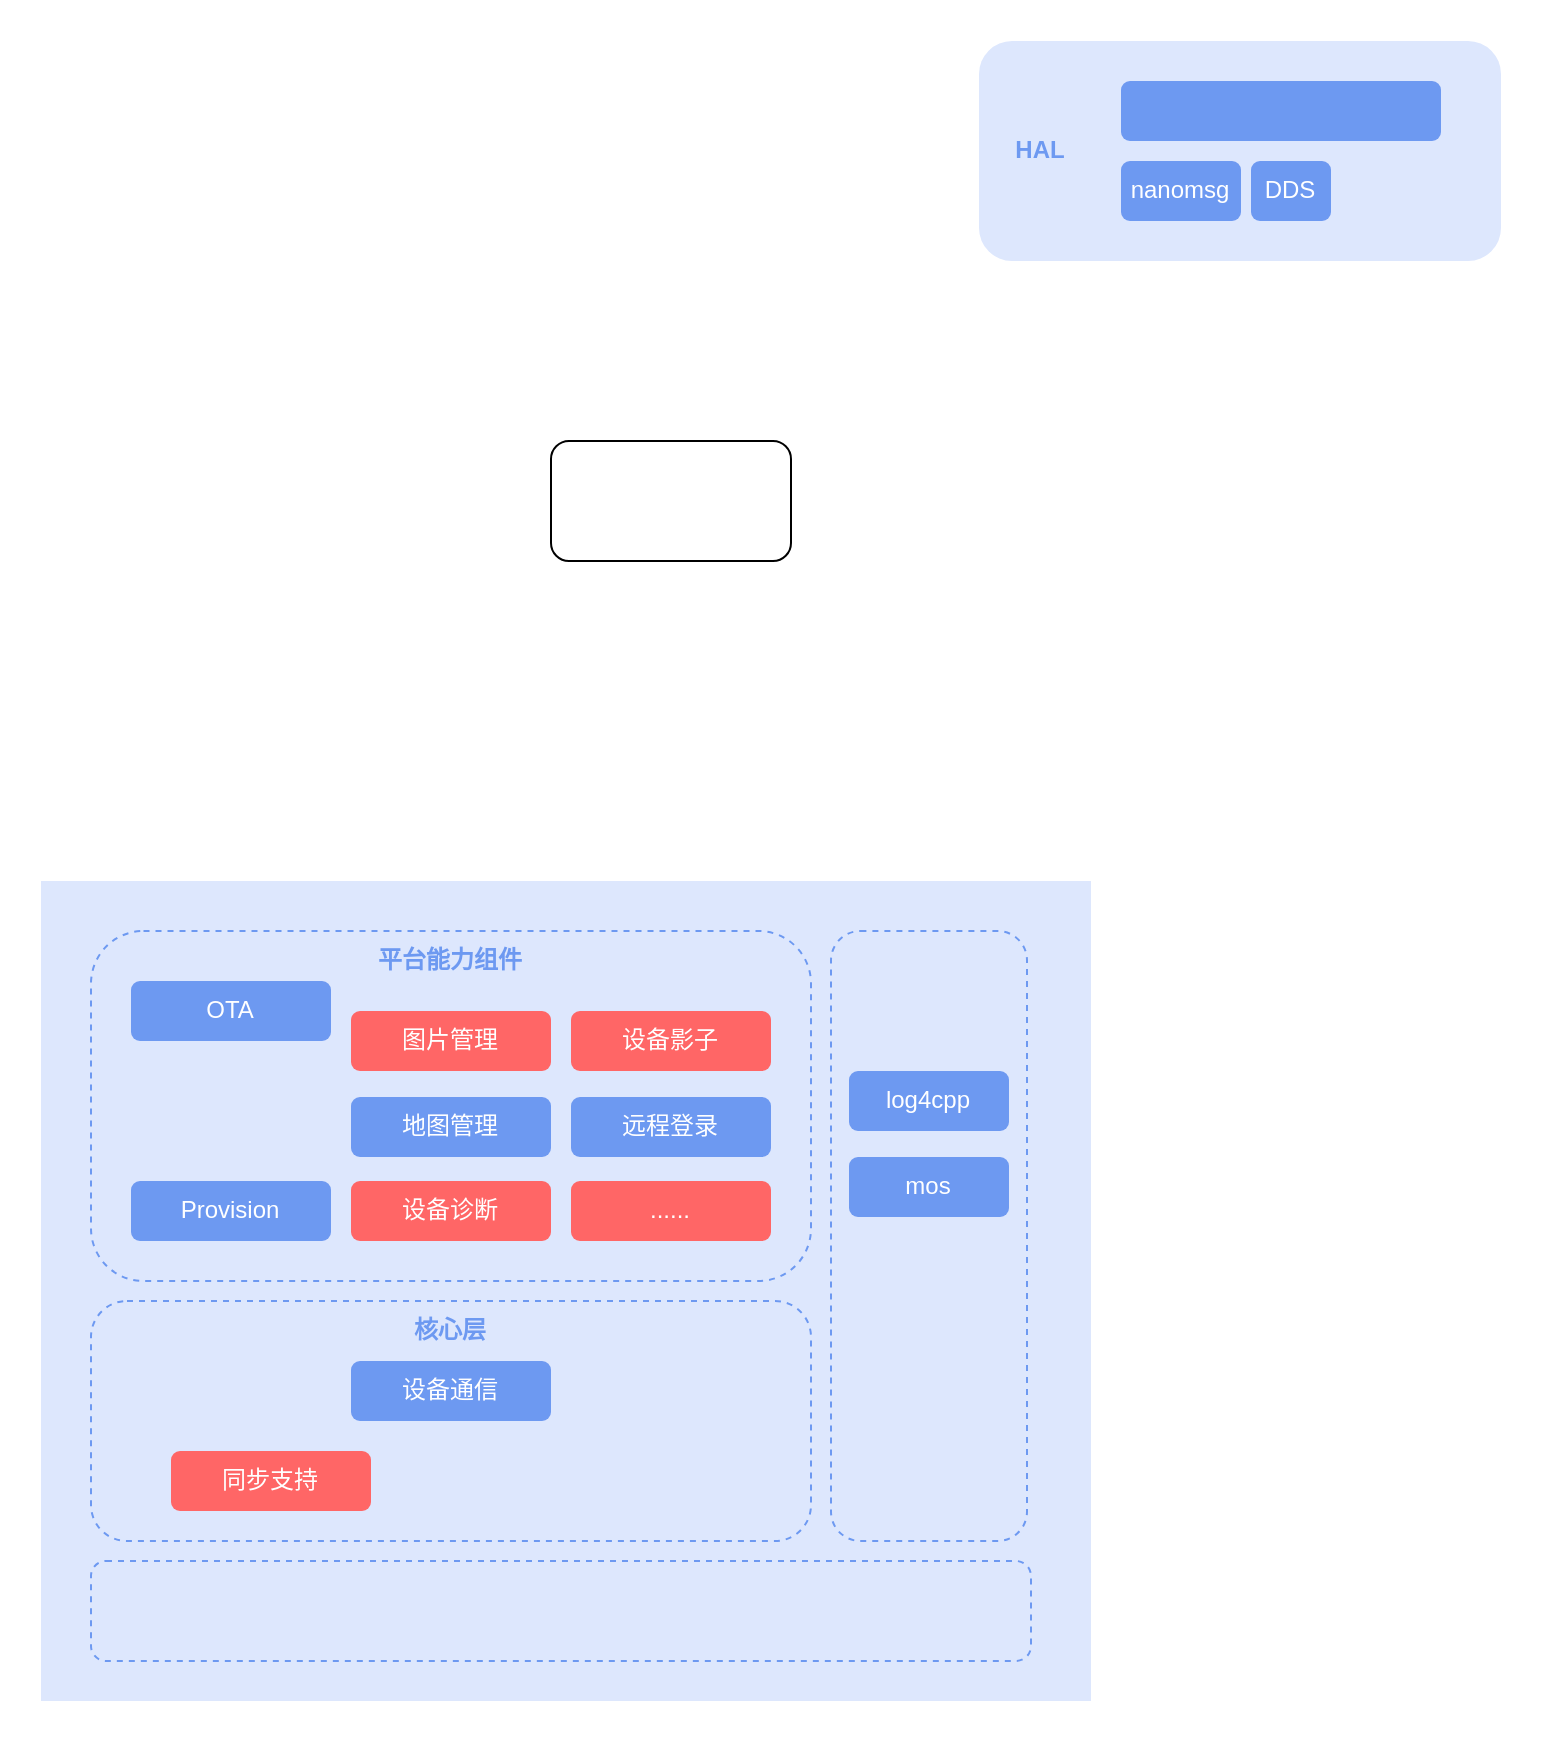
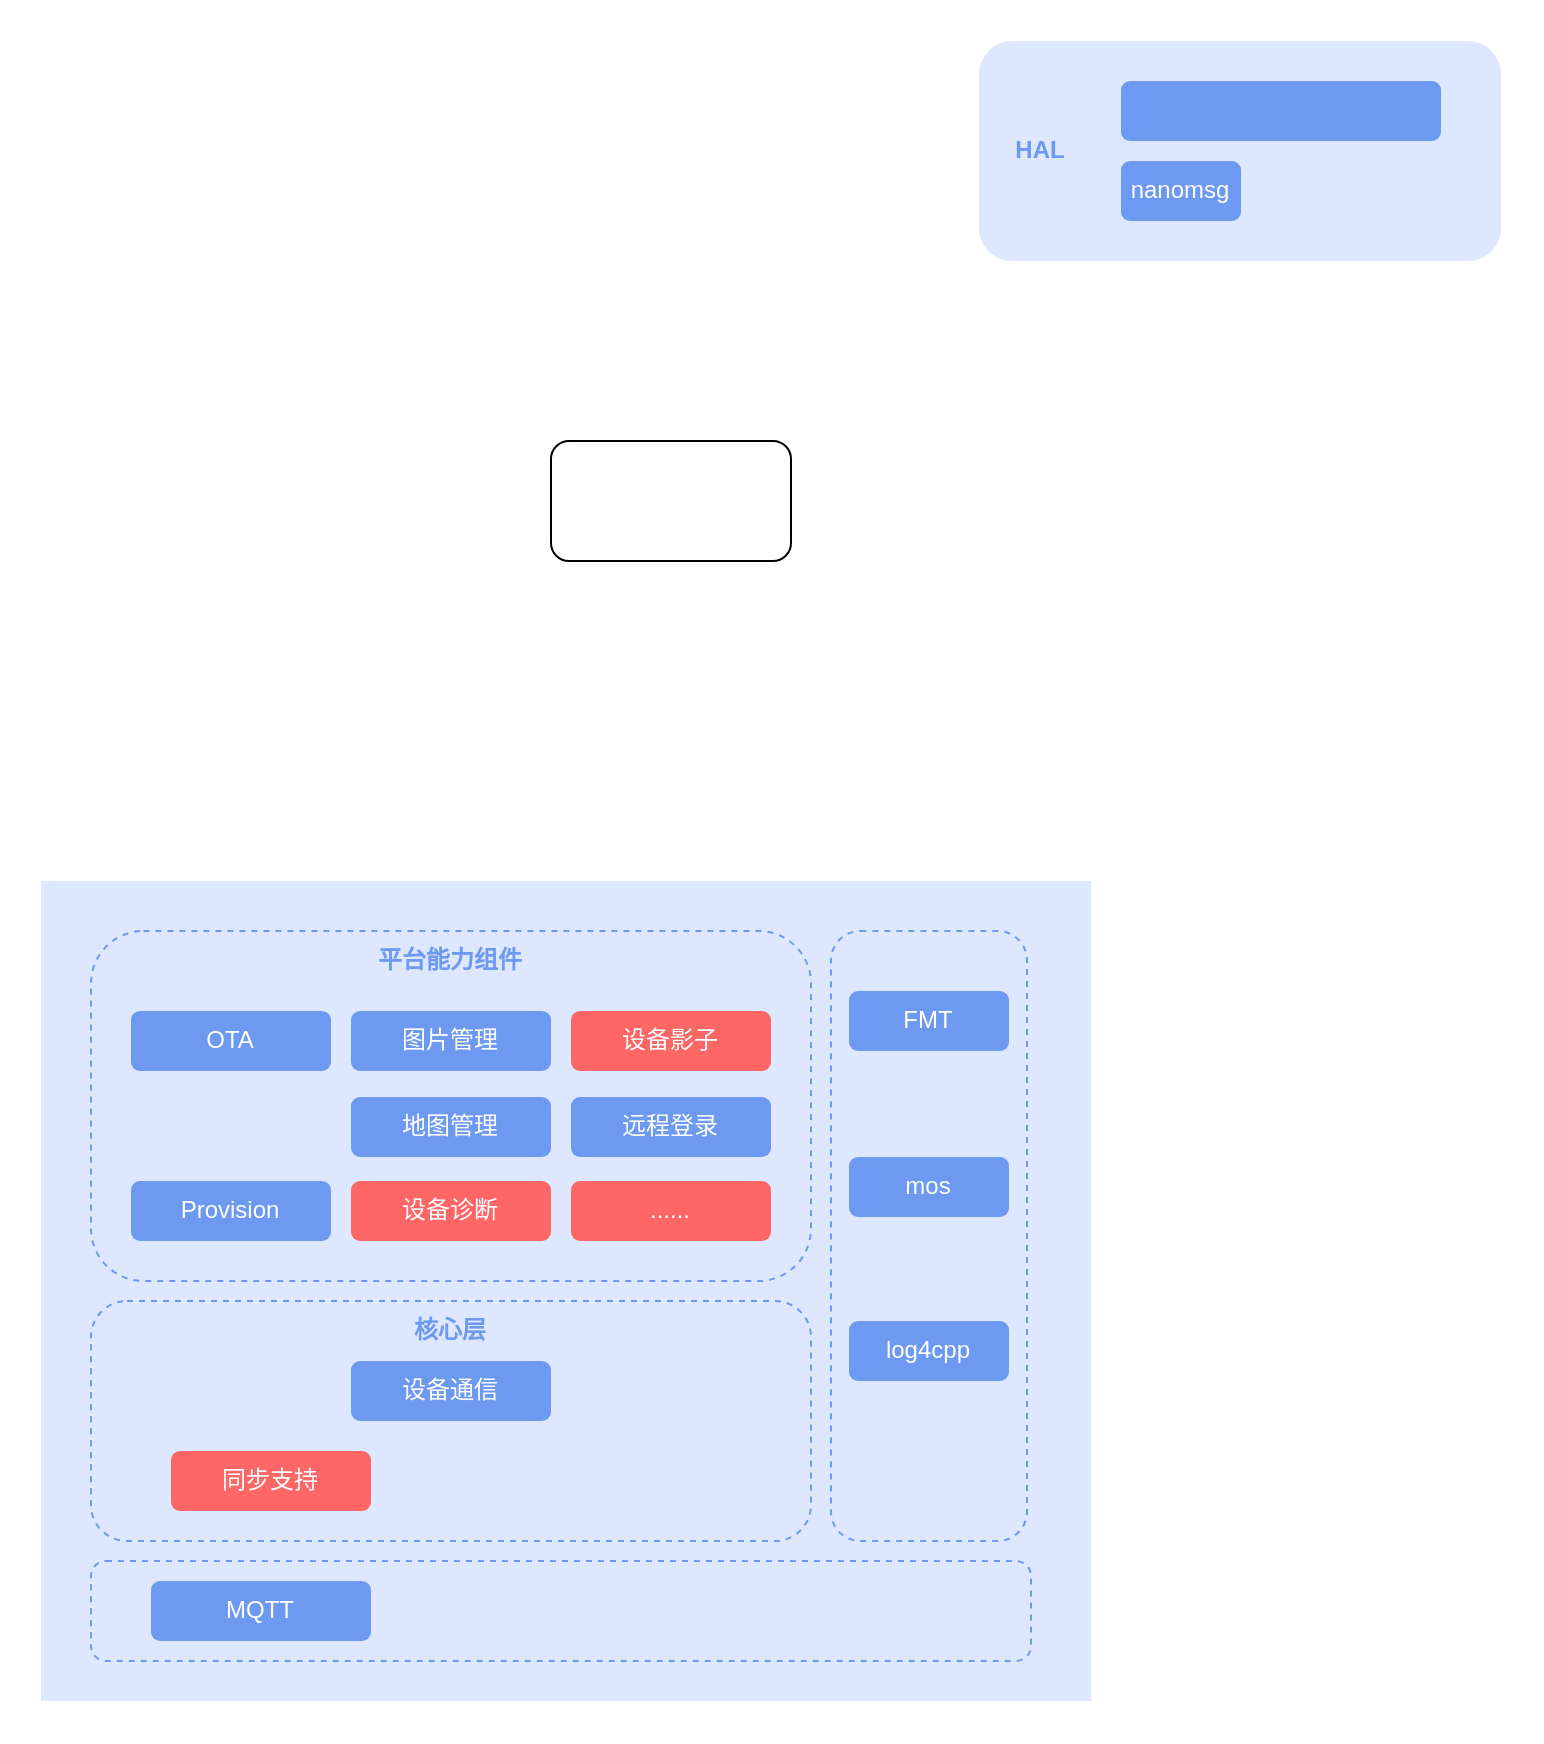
(1291, 191) -> none
(231, 1011) -> (231, 1041)
none -> (929, 1021)
(451, 1041) -> (451, 1041)
(929, 1101) -> (929, 1351)
none -> (261, 1611)
